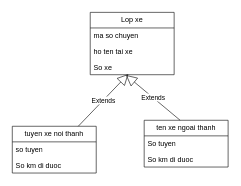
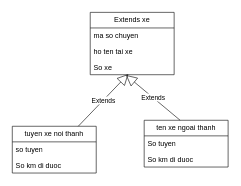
(132, 20) -> (132, 20)
